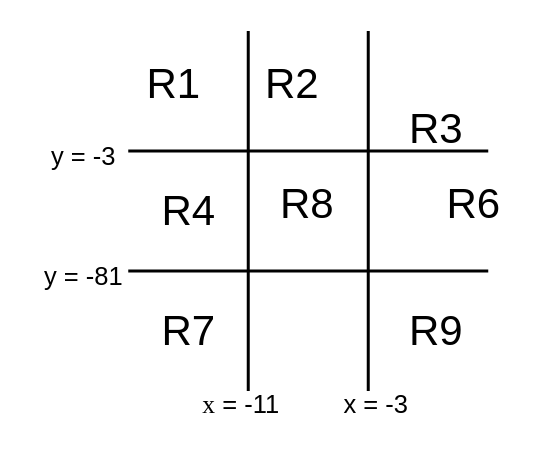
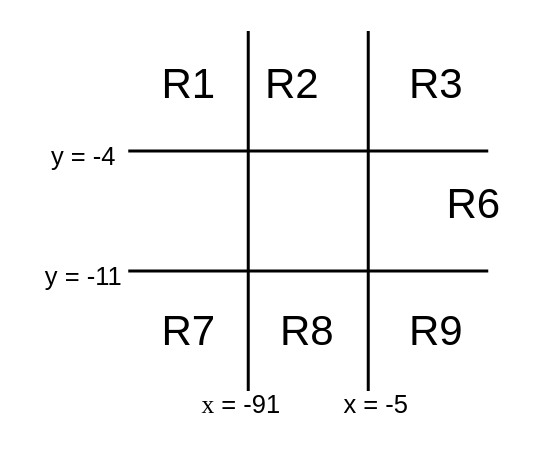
(173, 83) -> (188, 83)
(436, 128) -> (436, 83)
(84, 158) -> (84, 158)
(307, 203) -> (307, 331)
(188, 211) -> none
(84, 278) -> (84, 278)
(242, 406) -> (242, 406)
(377, 406) -> (377, 406)
